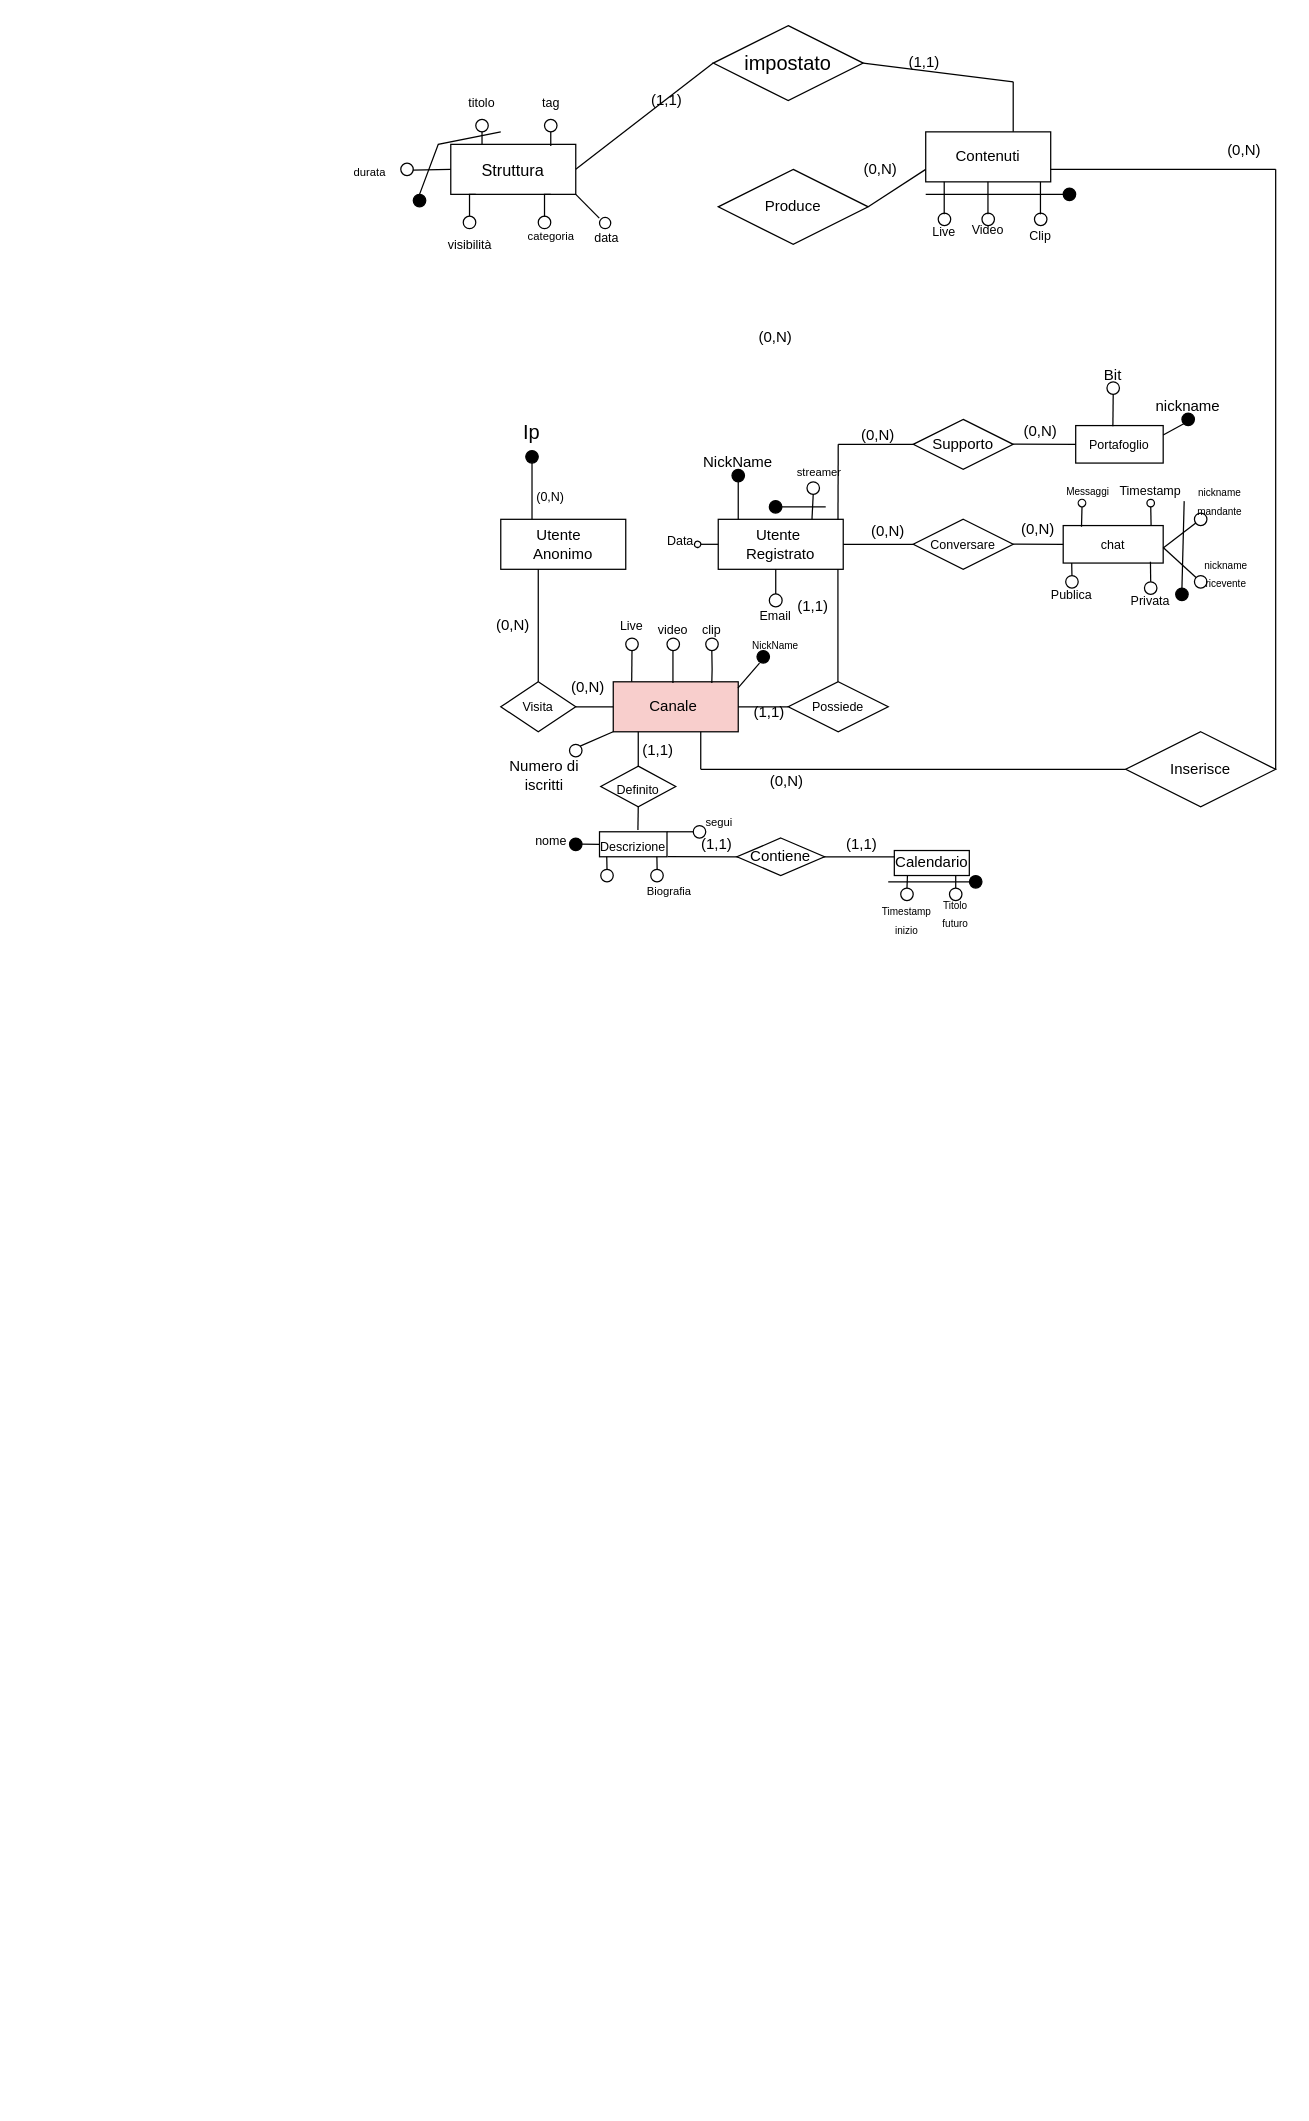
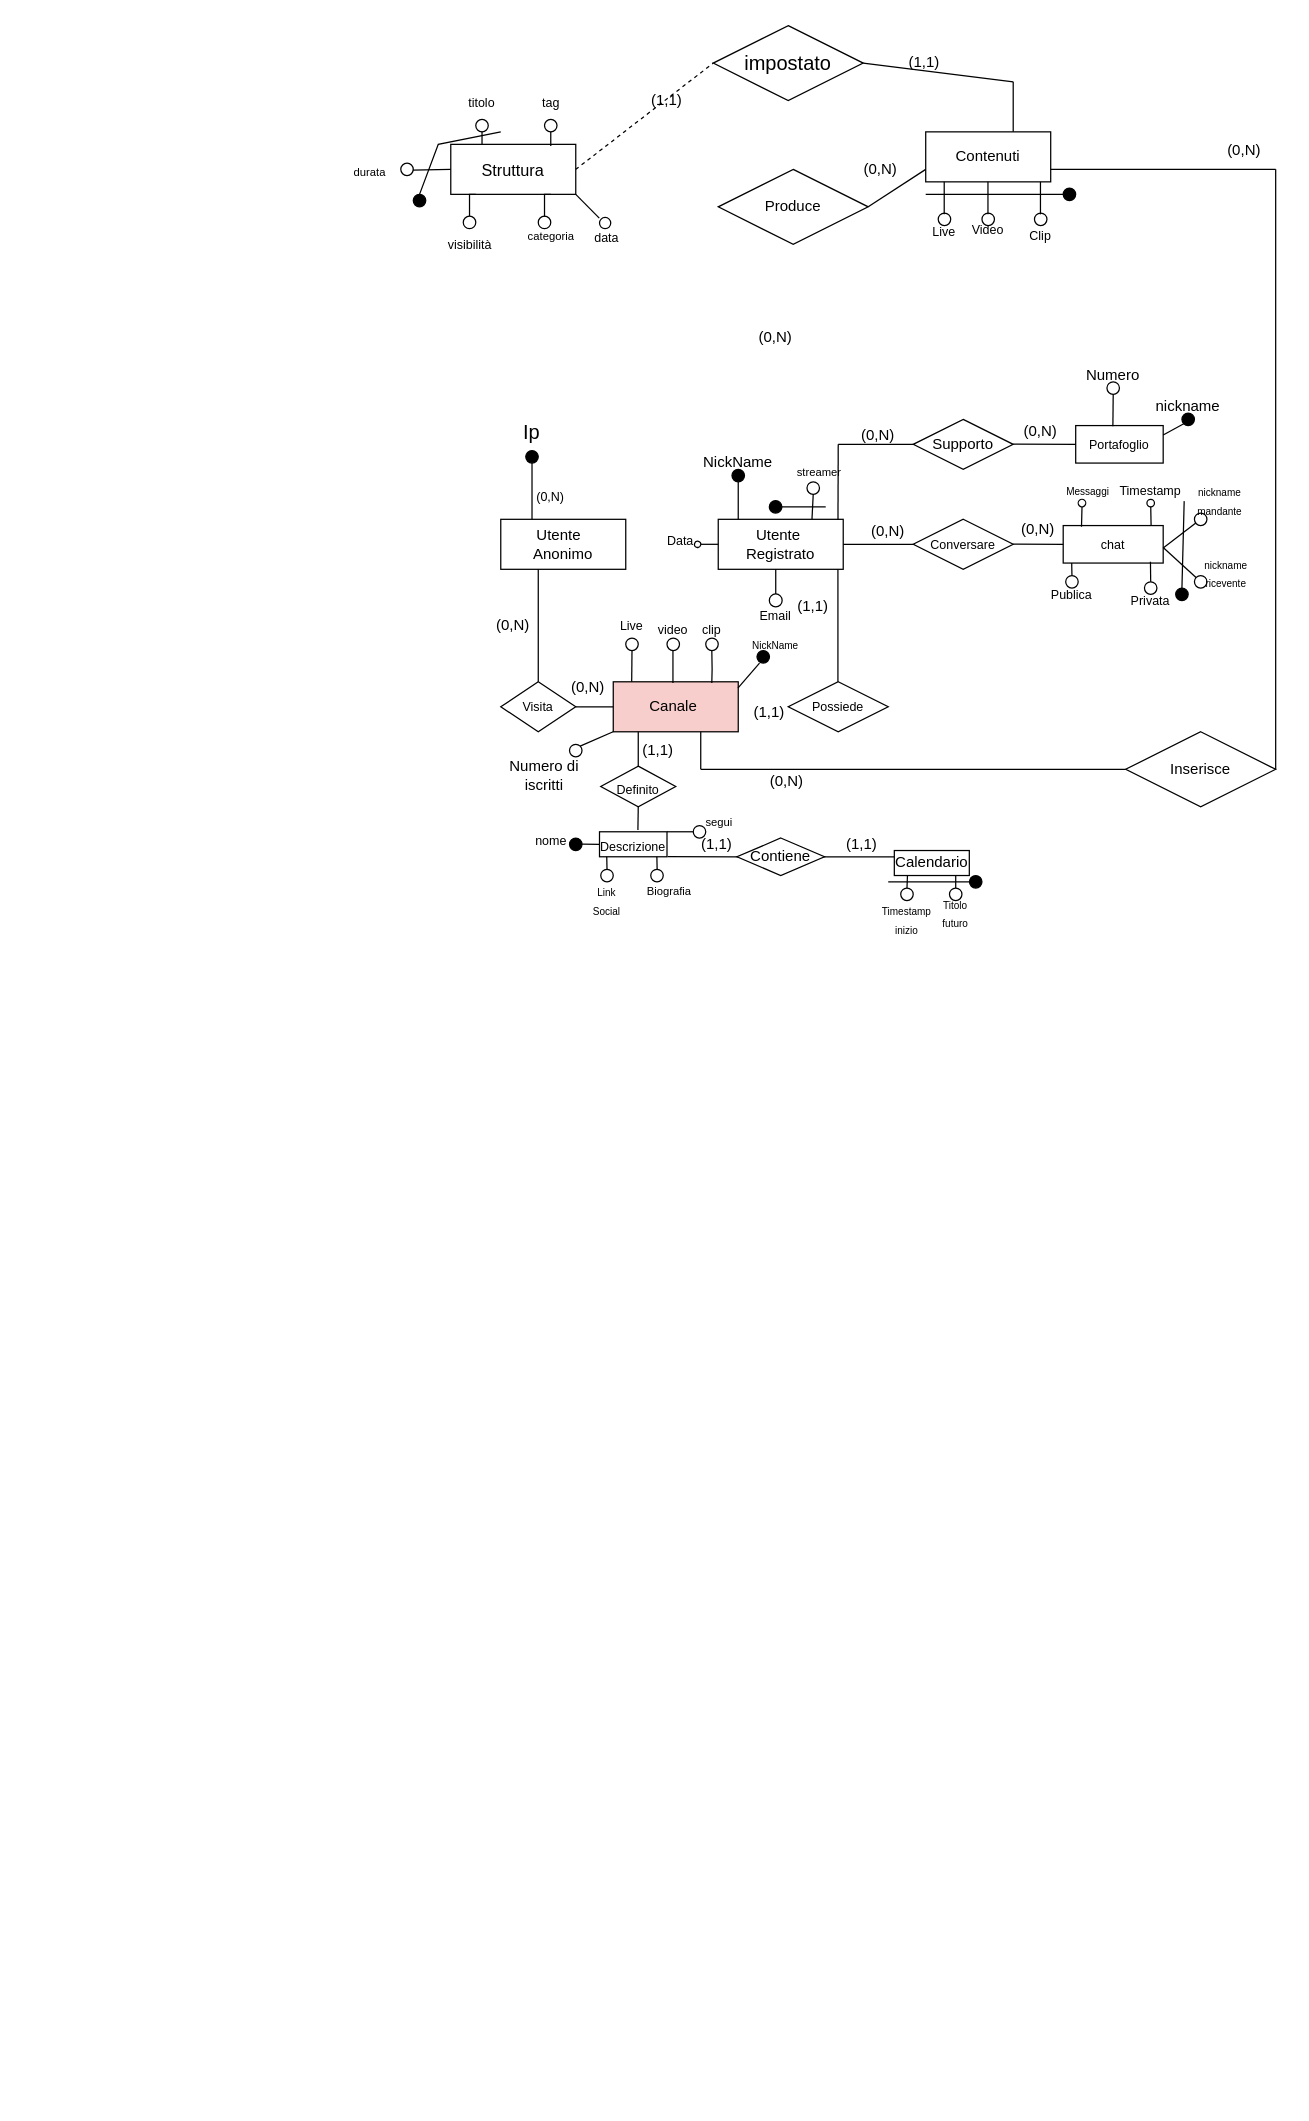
(645, 115) -> (645, 115)
(1113, 376) -> (1113, 376)
(763, 707) -> none
none -> (607, 901)
